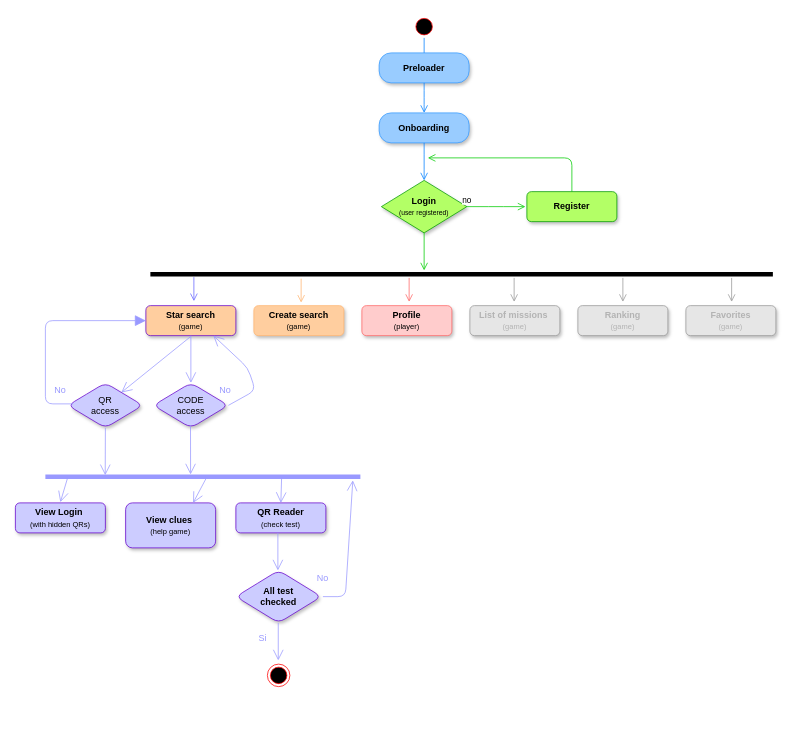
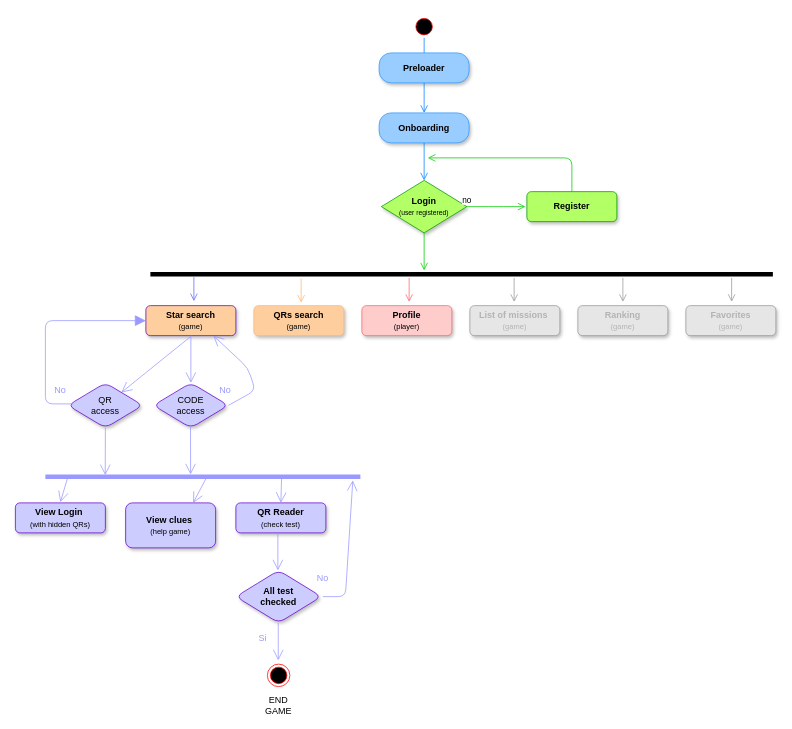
(299, 321) -> (299, 321)
none -> (279, 705)
